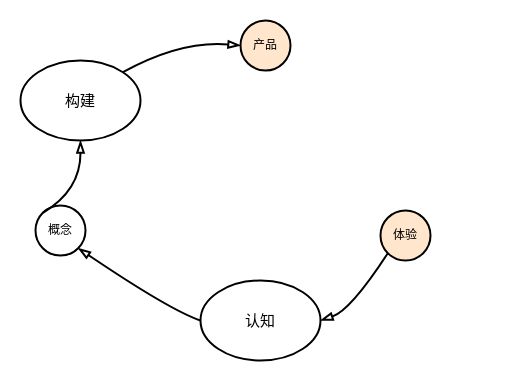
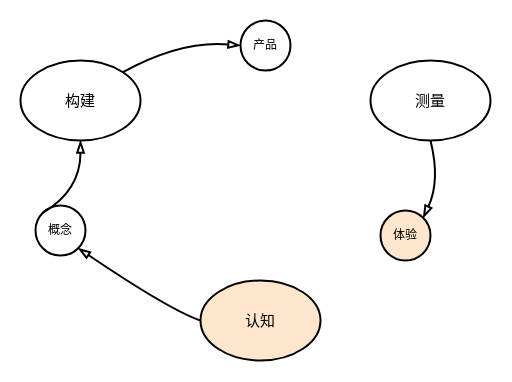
(266, 46) -> (266, 46)
none -> (431, 101)
none -> (435, 173)
(364, 286) -> none
(261, 321) -> (261, 321)
